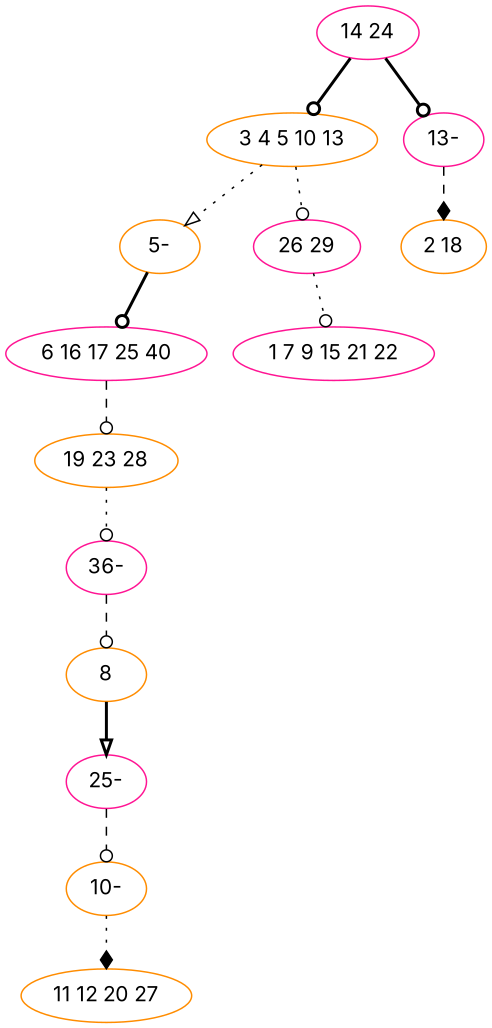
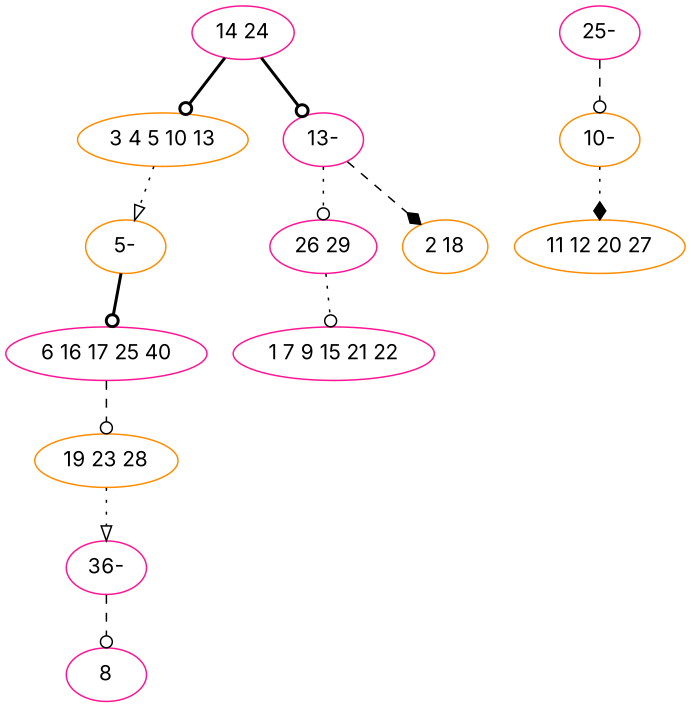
(299, 187) -> (323, 187)
(106, 508) -> (106, 507)
(106, 675) -> (106, 675)
(106, 721) -> none
